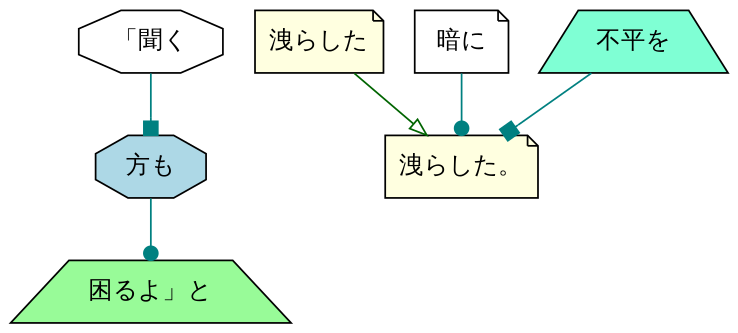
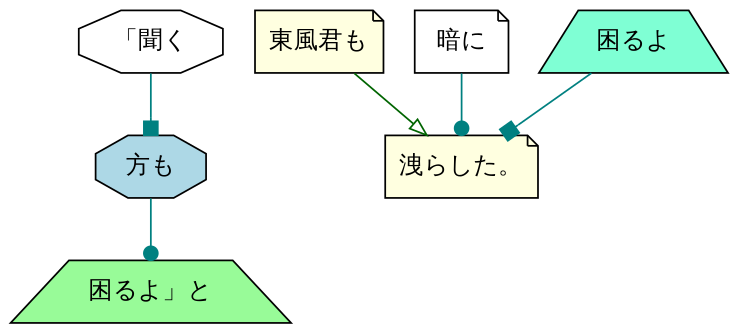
(319, 42) -> (319, 42)
(633, 42) -> (633, 42)
